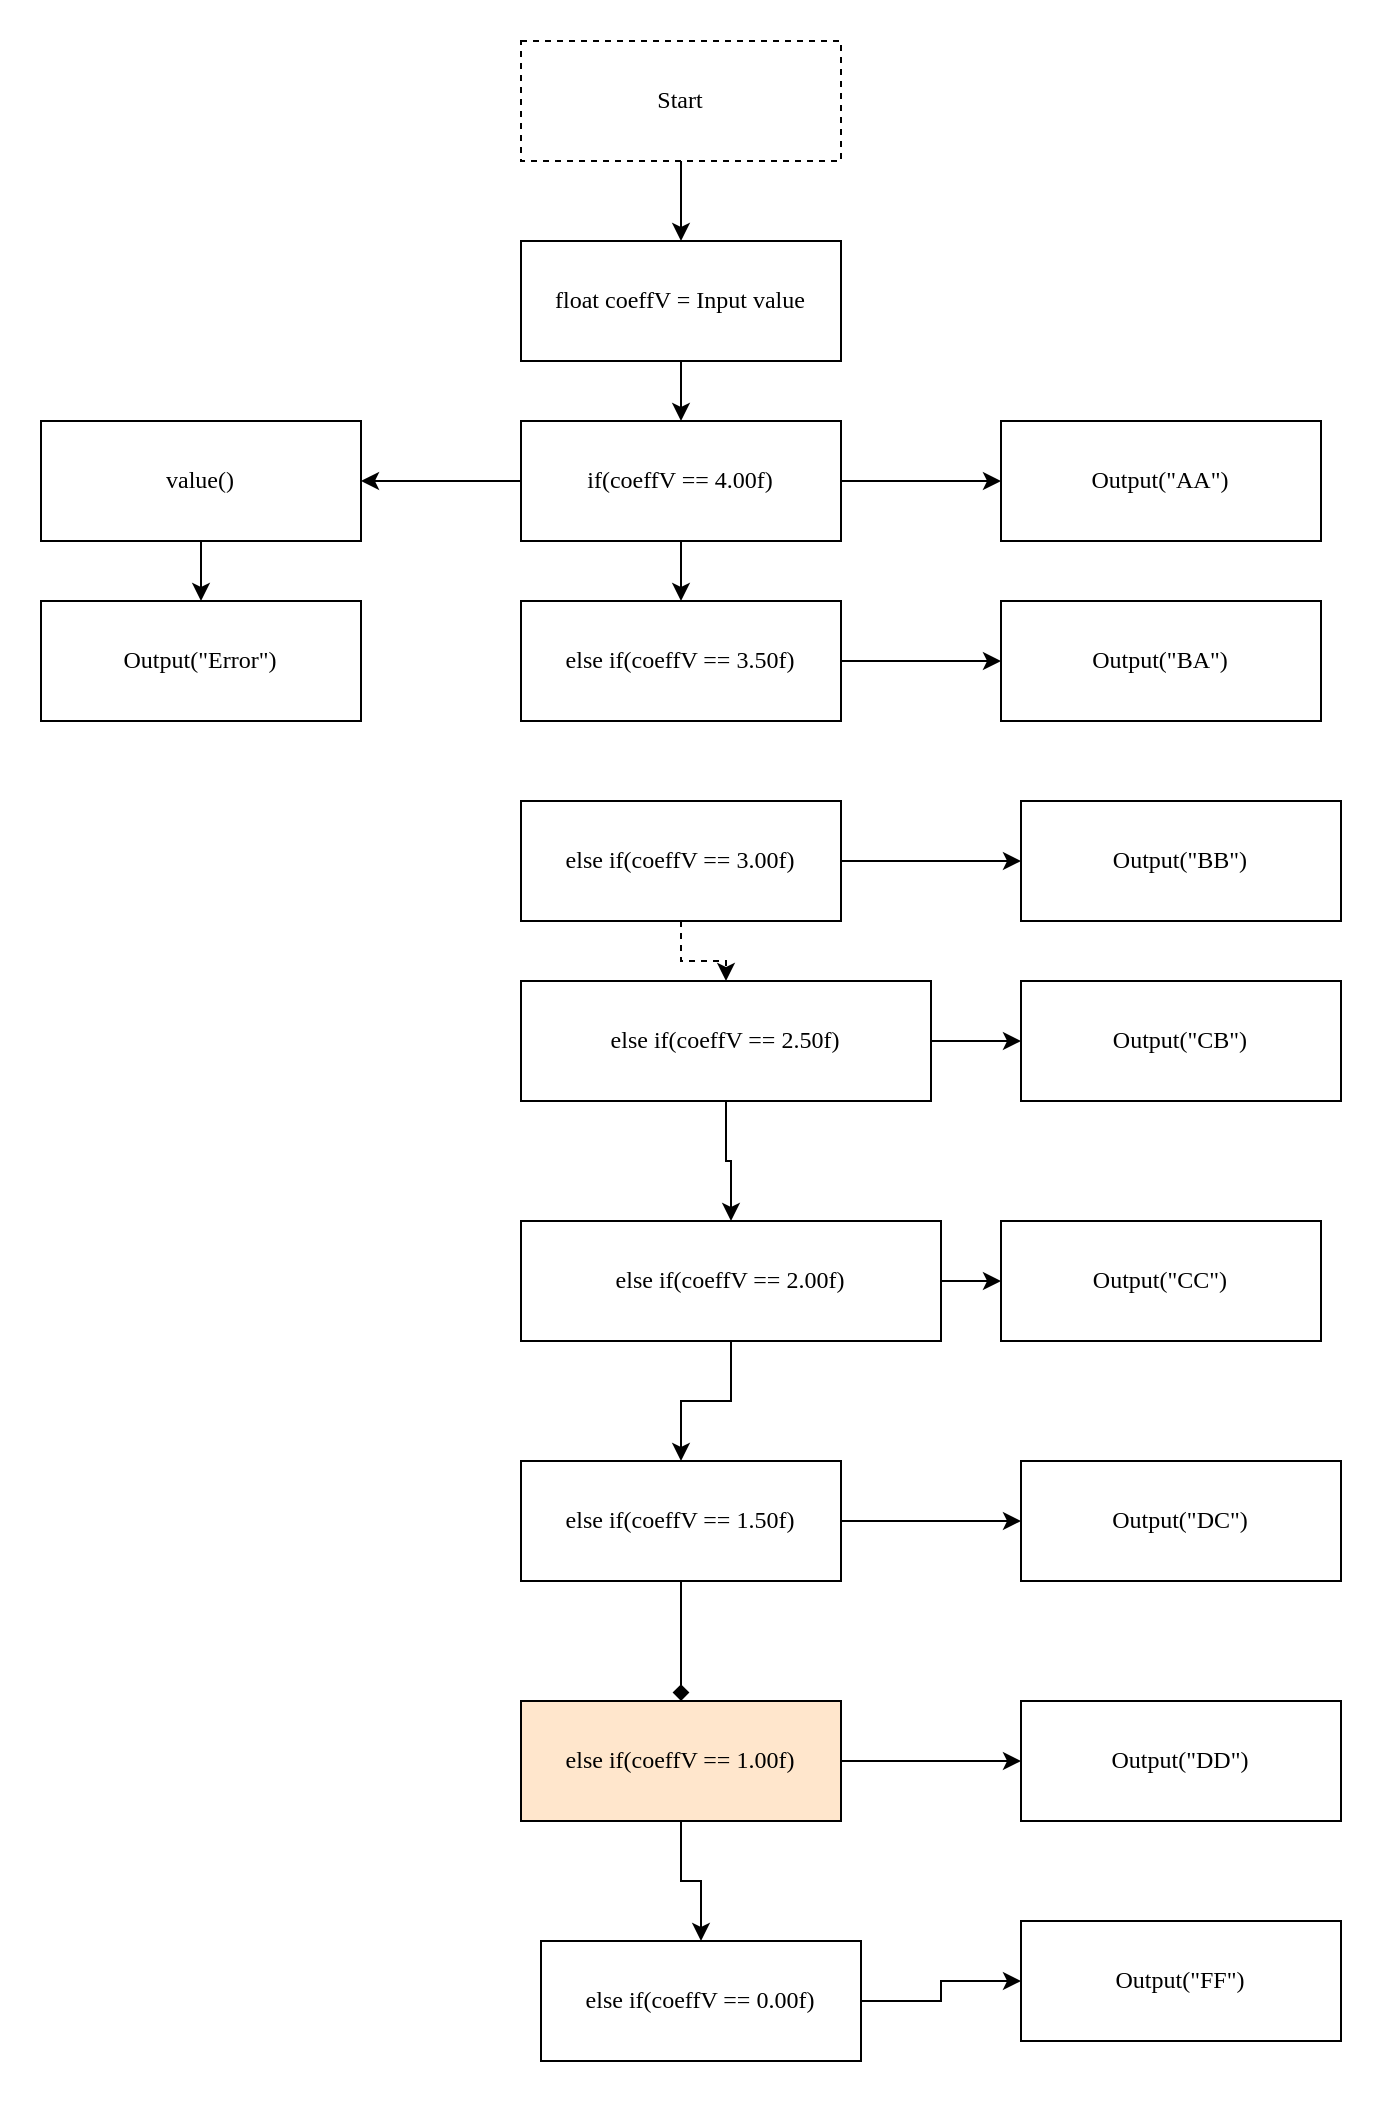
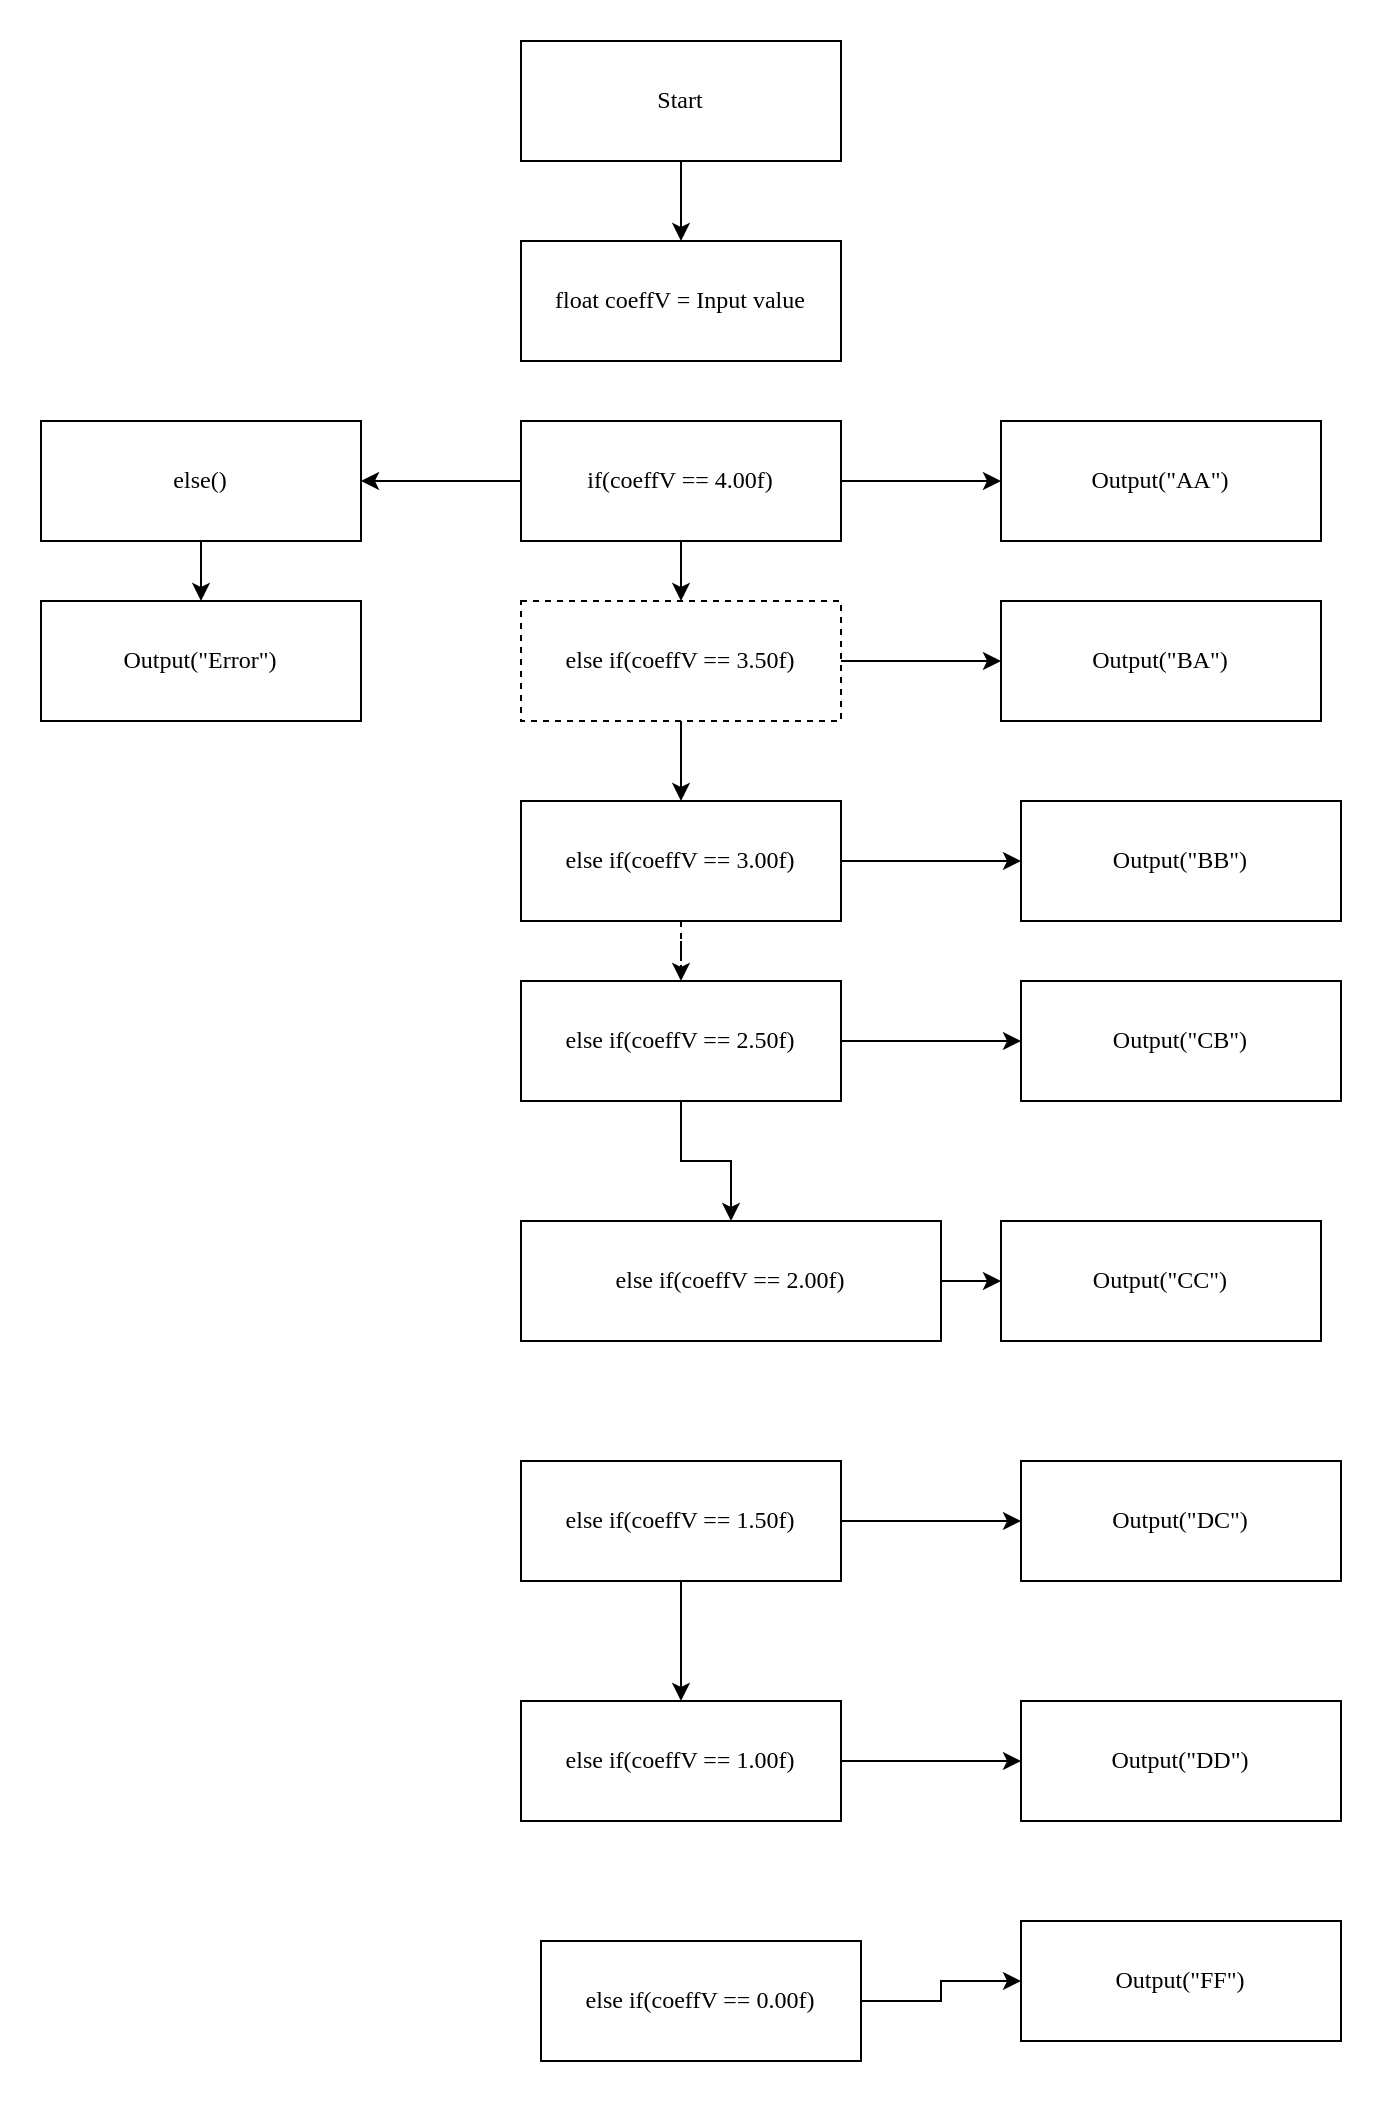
(681, 101) -> (681, 101)
(681, 398) -> none
(201, 481) -> (201, 481)
(681, 661) -> (681, 661)
none -> (681, 754)
(726, 1041) -> (681, 1041)
(713, 1401) -> none
(681, 1685) -> (681, 1686)
(681, 1761) -> (681, 1761)
(684, 1881) -> none
